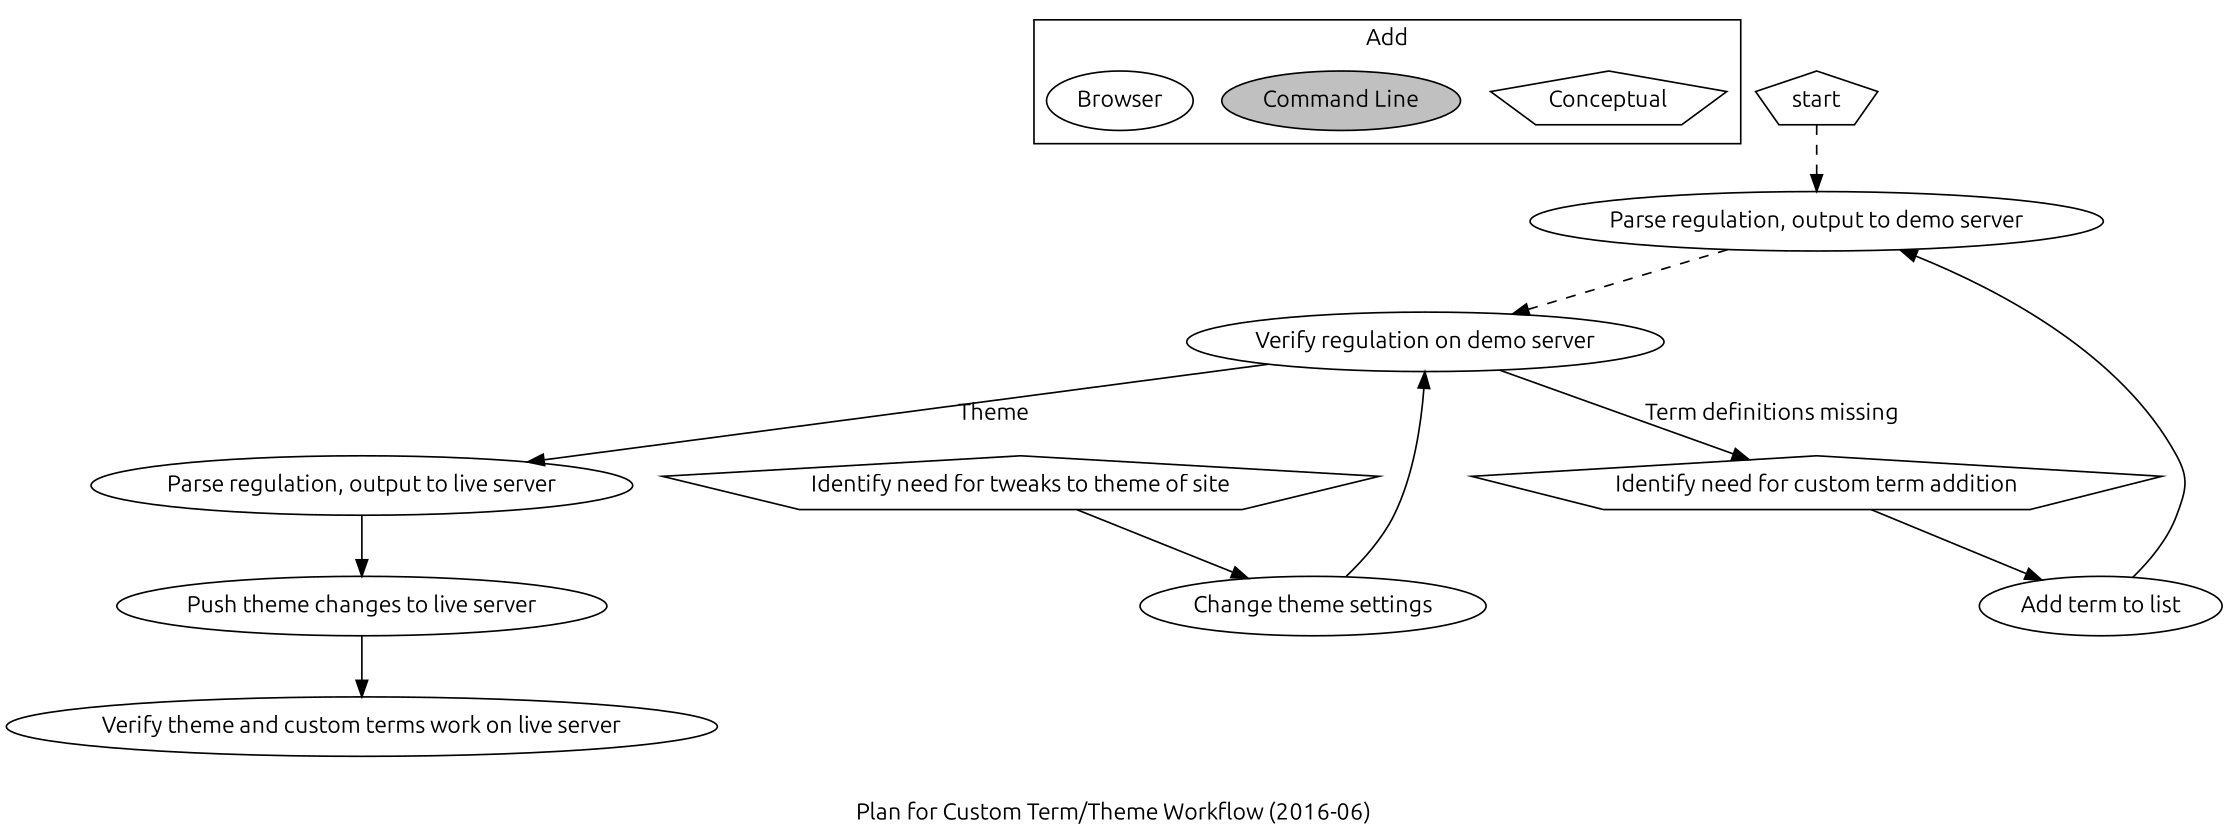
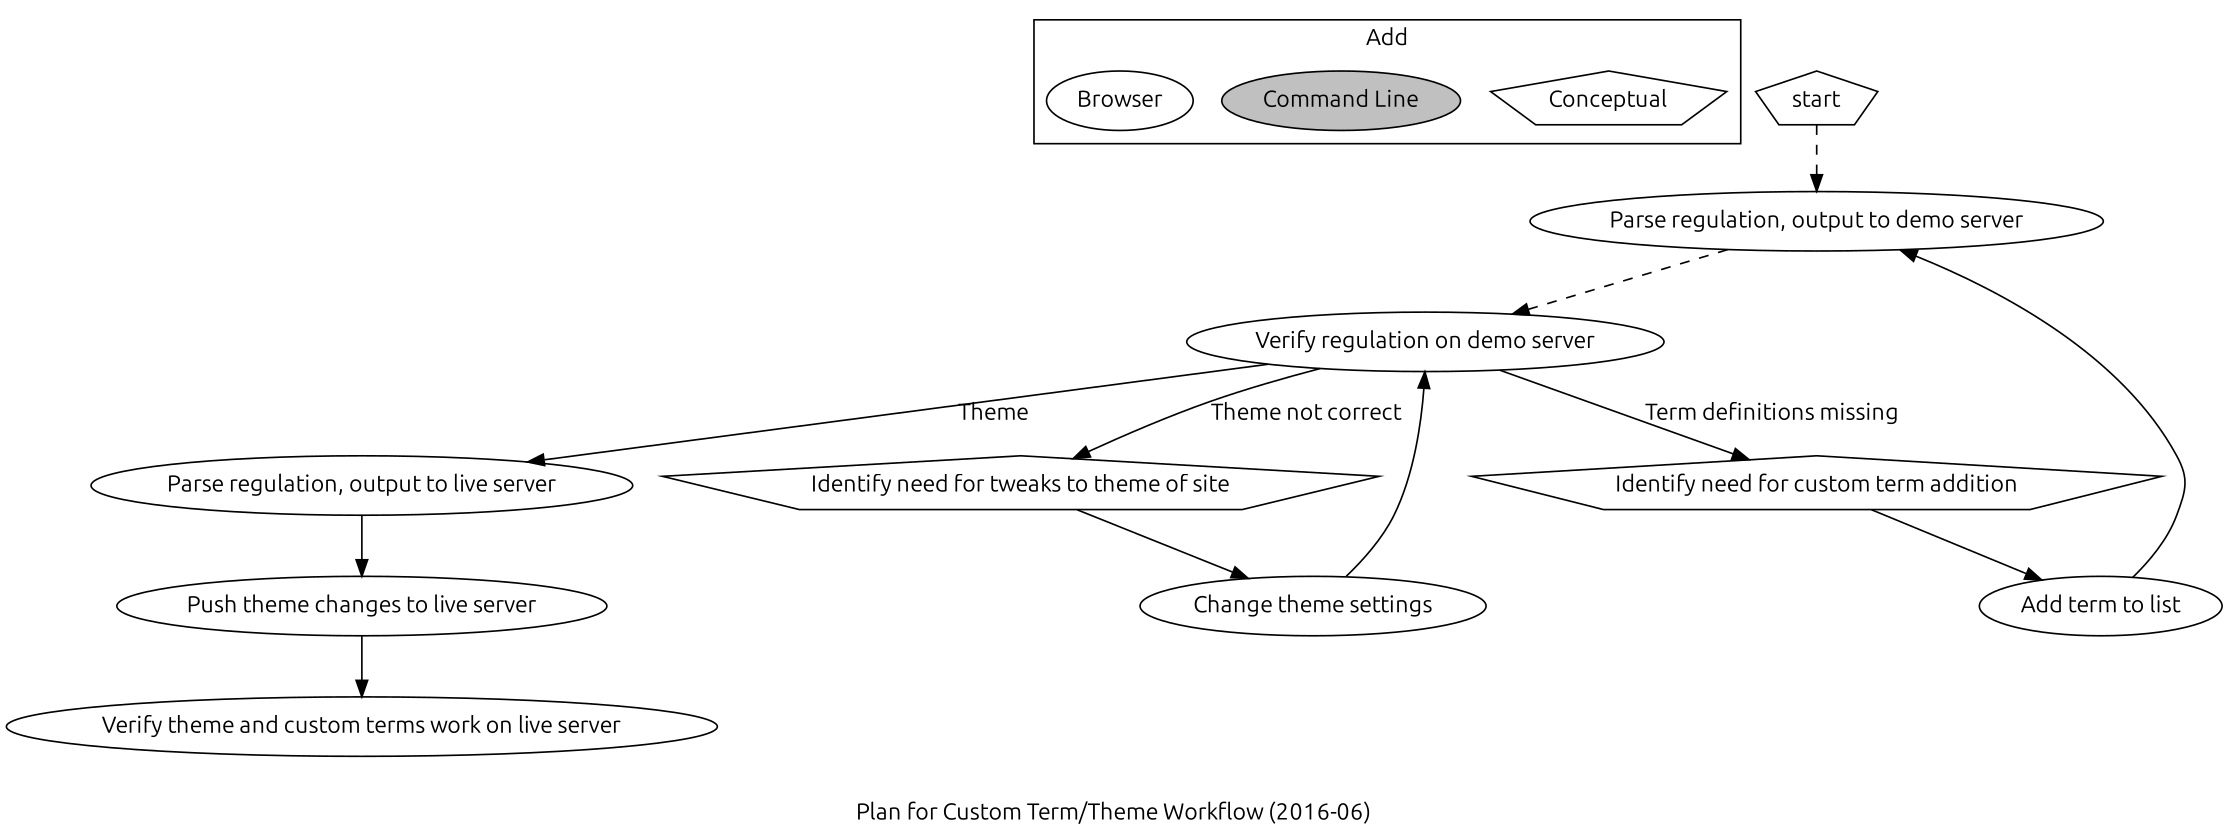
none -> (1202, 404)
